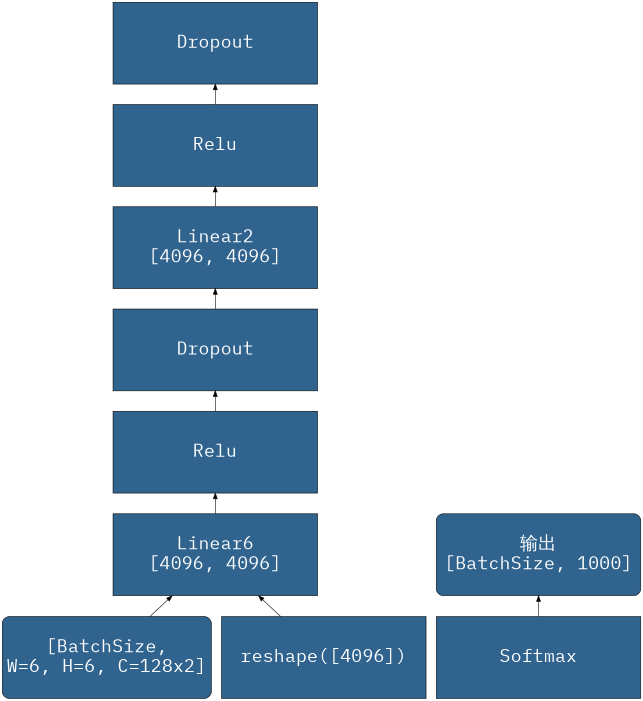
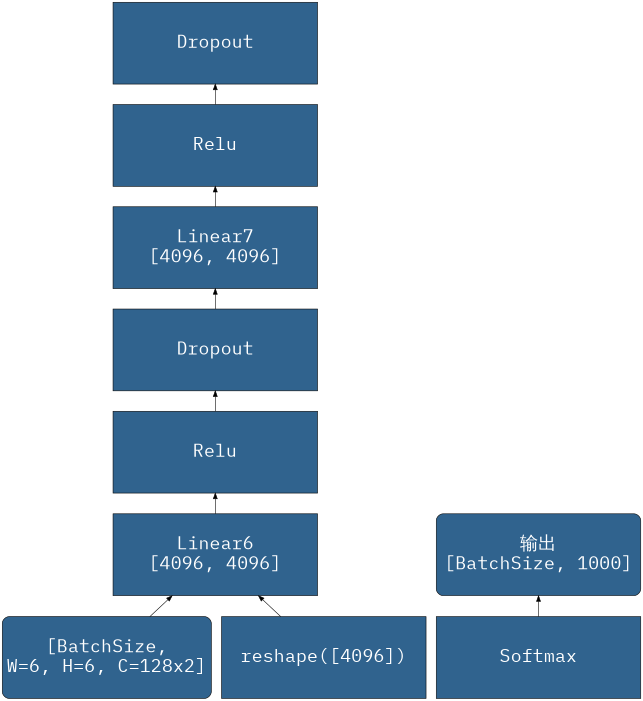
(215, 248) -> (215, 248)
